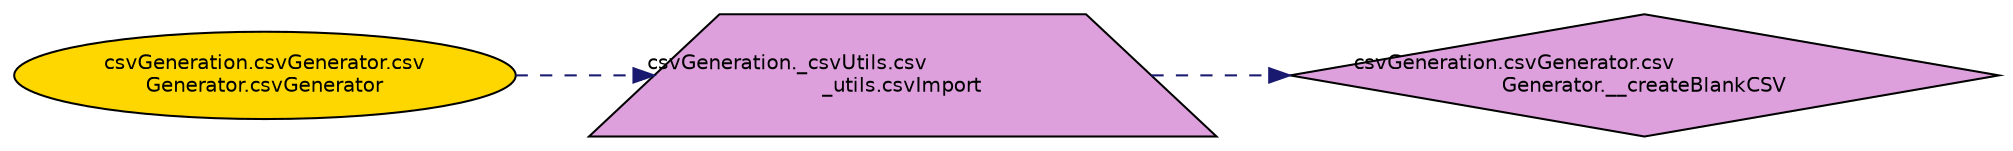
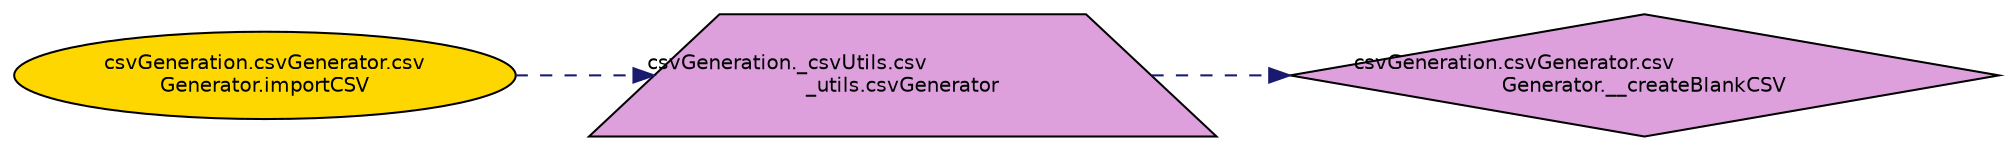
(265, 75) -> (265, 75)
(903, 75) -> (903, 75)
